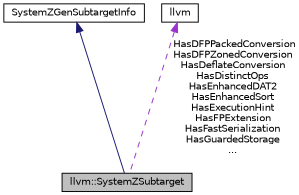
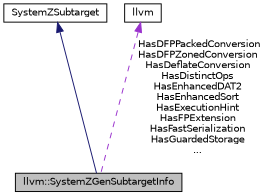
(74, 13) -> (55, 13)
(127, 182) -> (99, 182)
